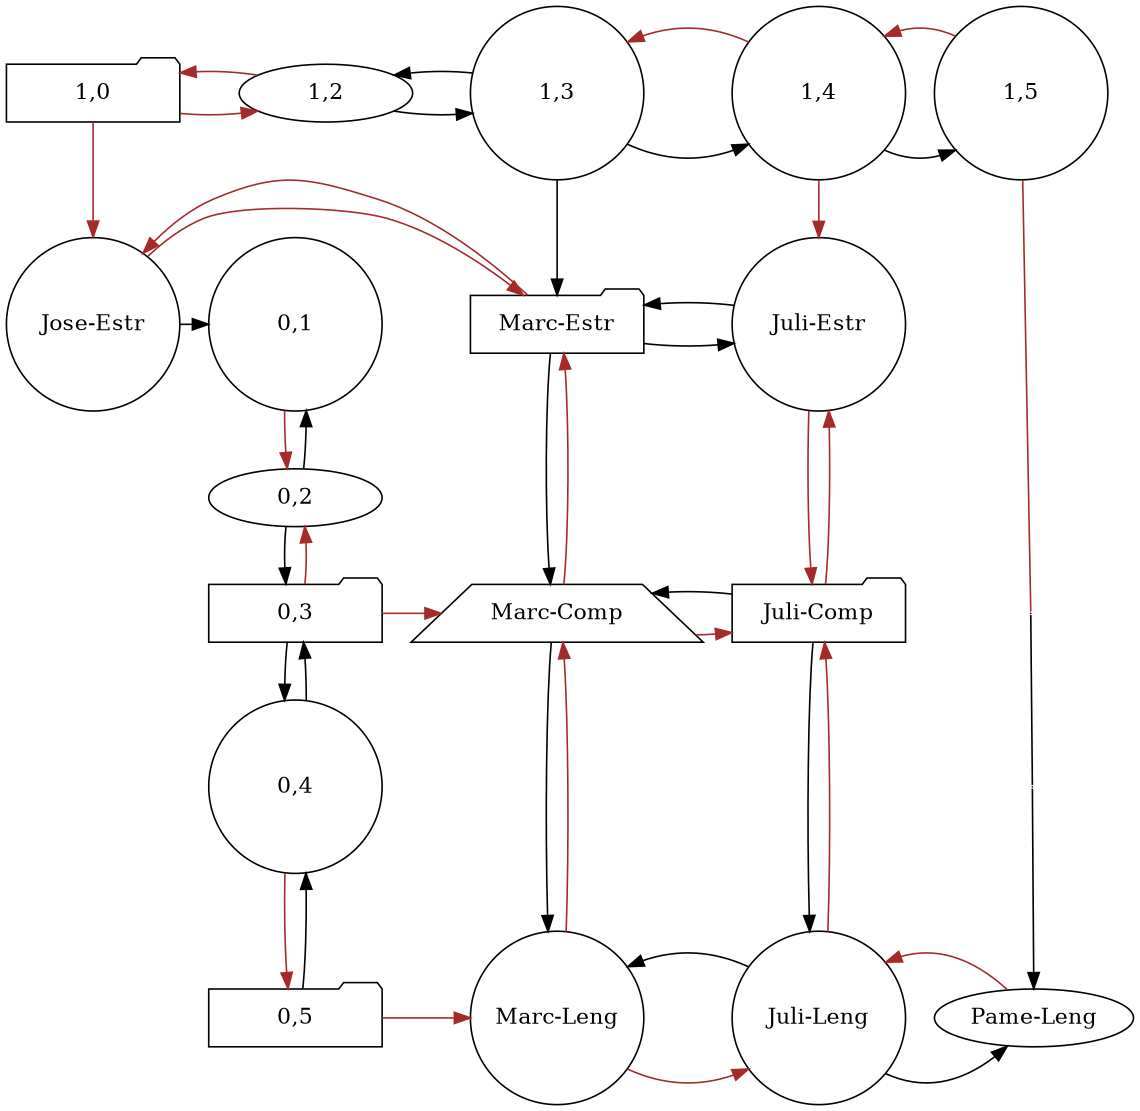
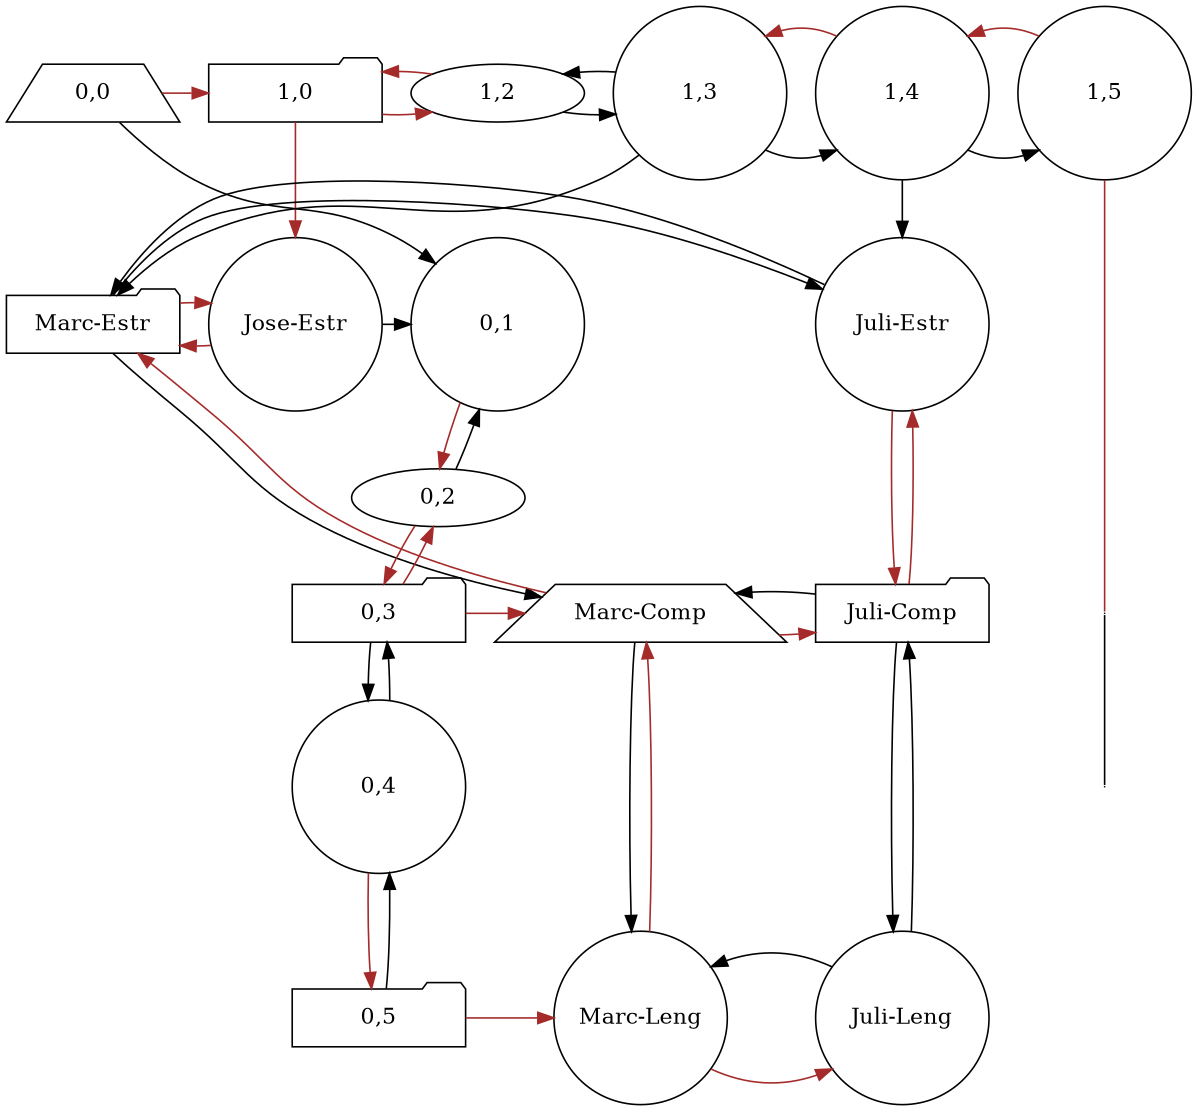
none -> (93, 93)
(819, 201) -> (902, 201)
(285, 547) -> (407, 540)
(830, 795) -> (913, 795)
(1034, 1018) -> none
